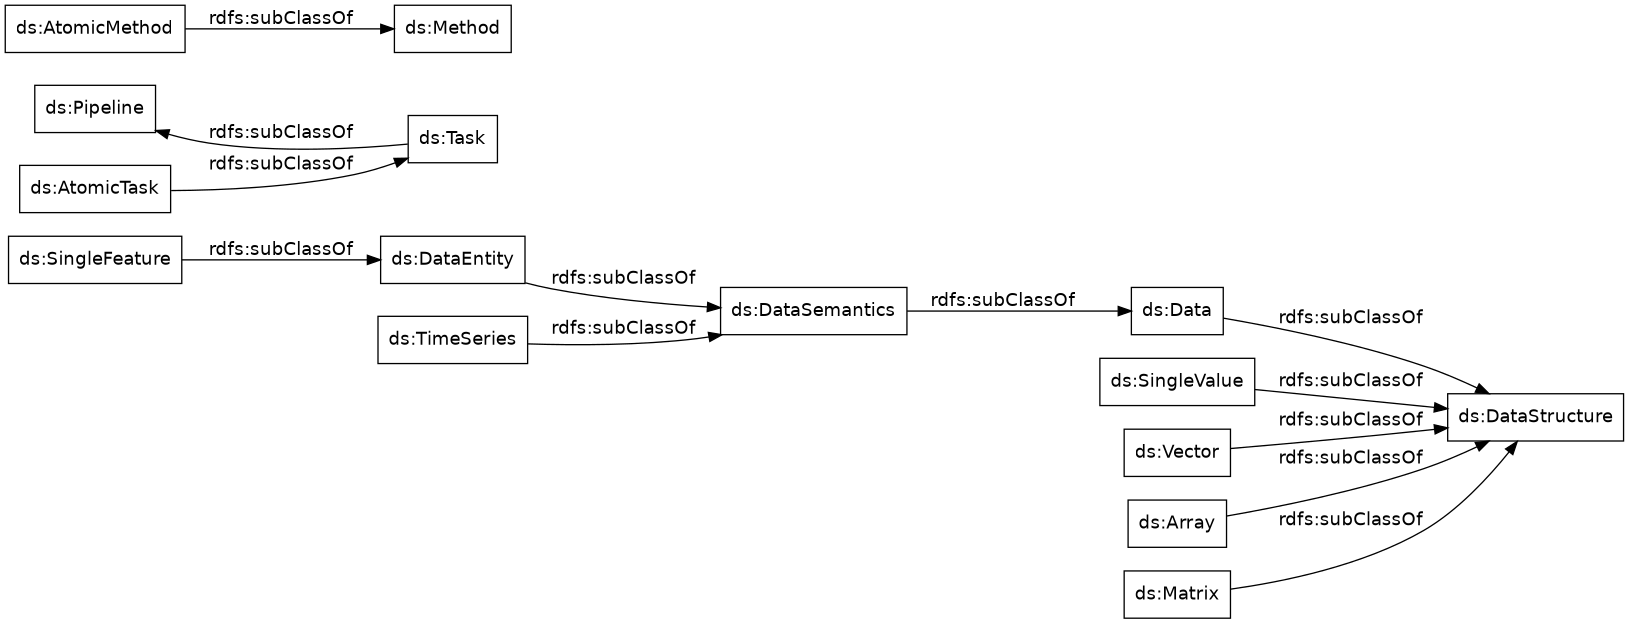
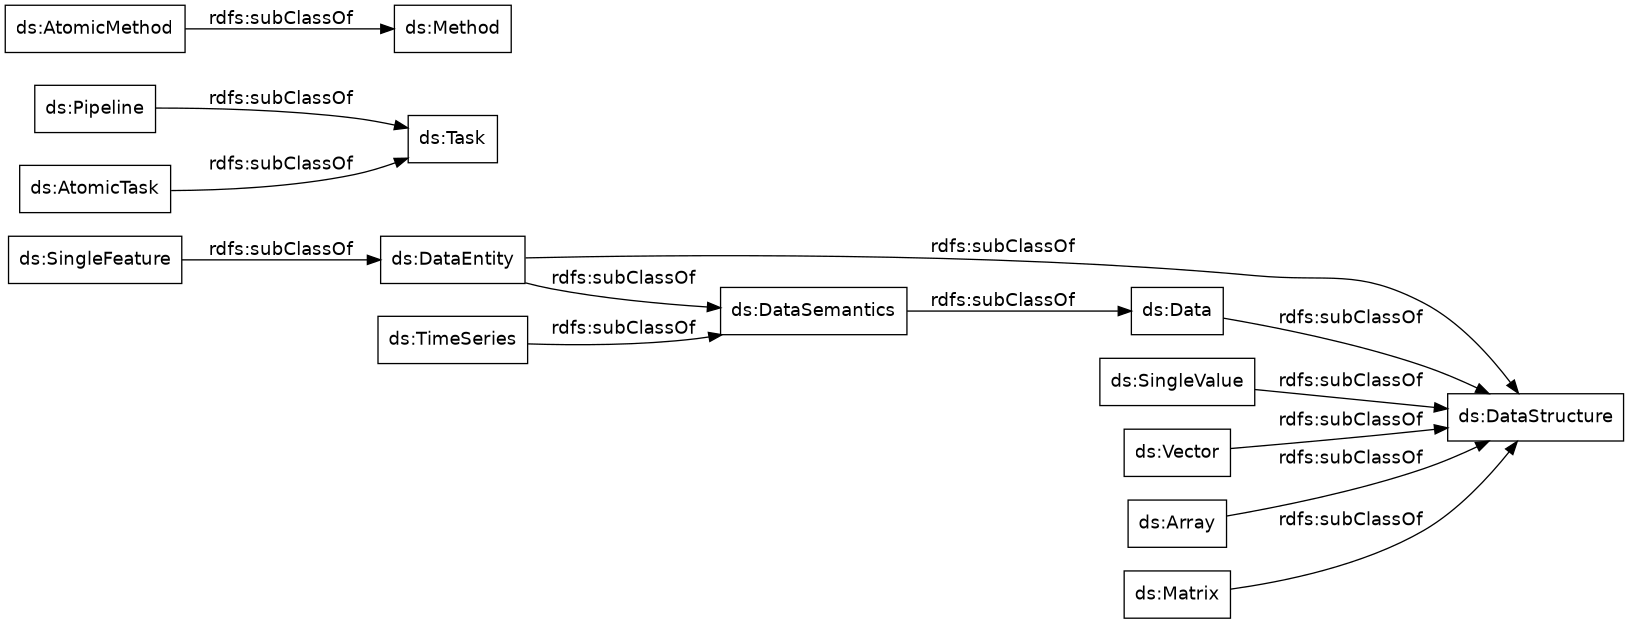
(288, 149) -> (276, 111)
none -> (1036, 262)
